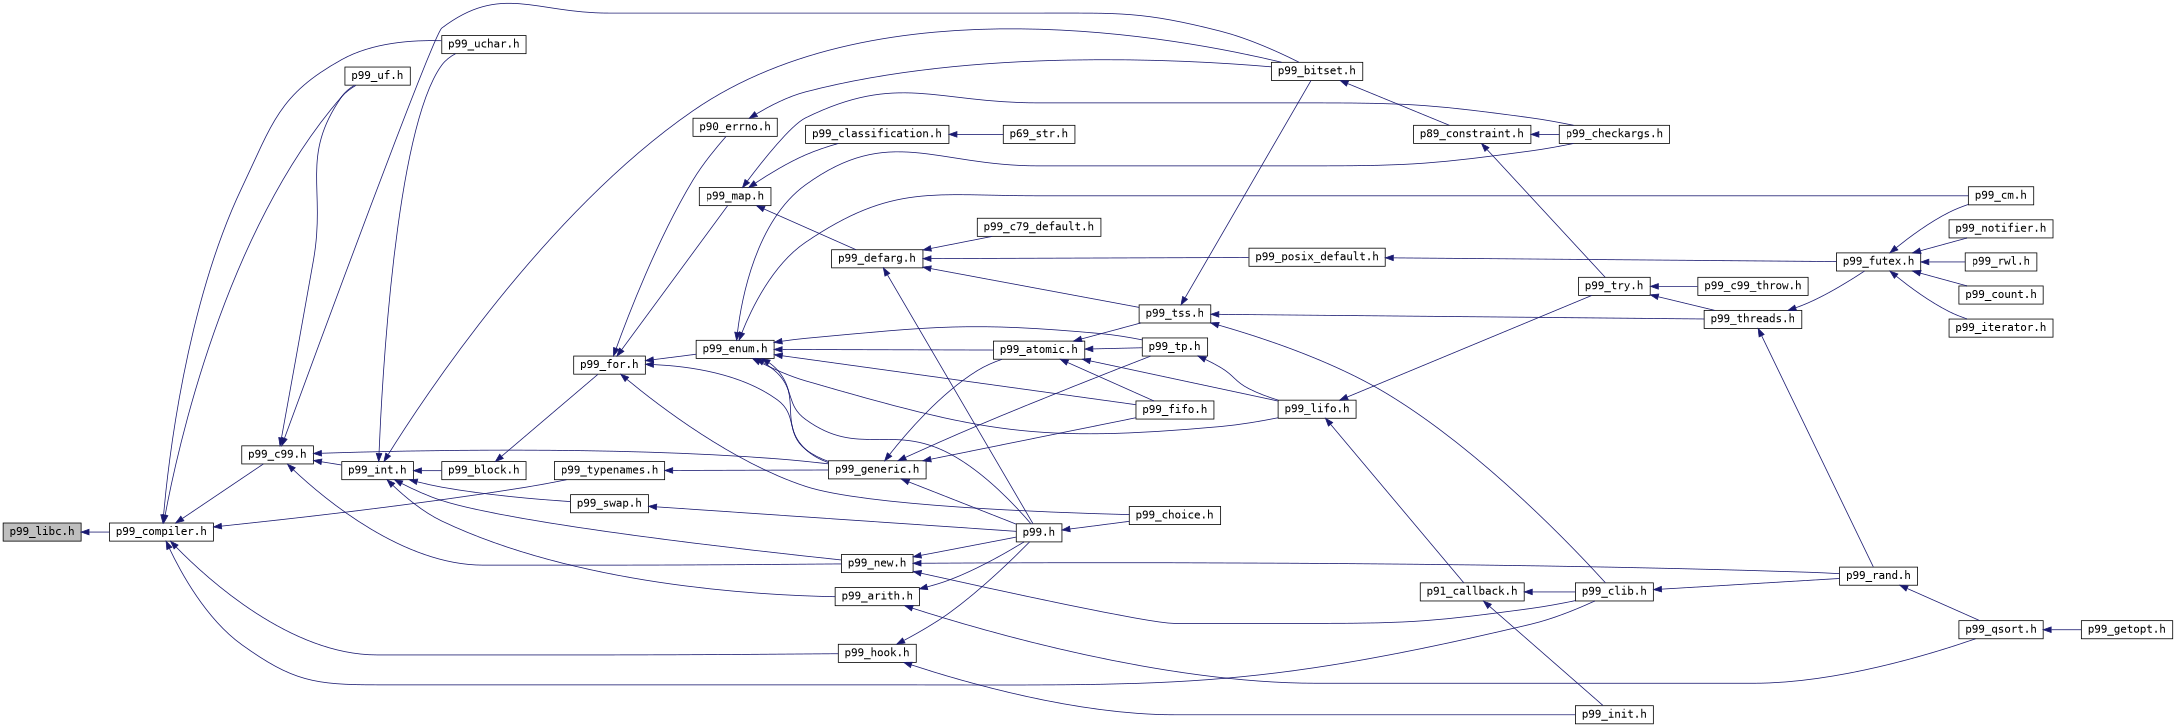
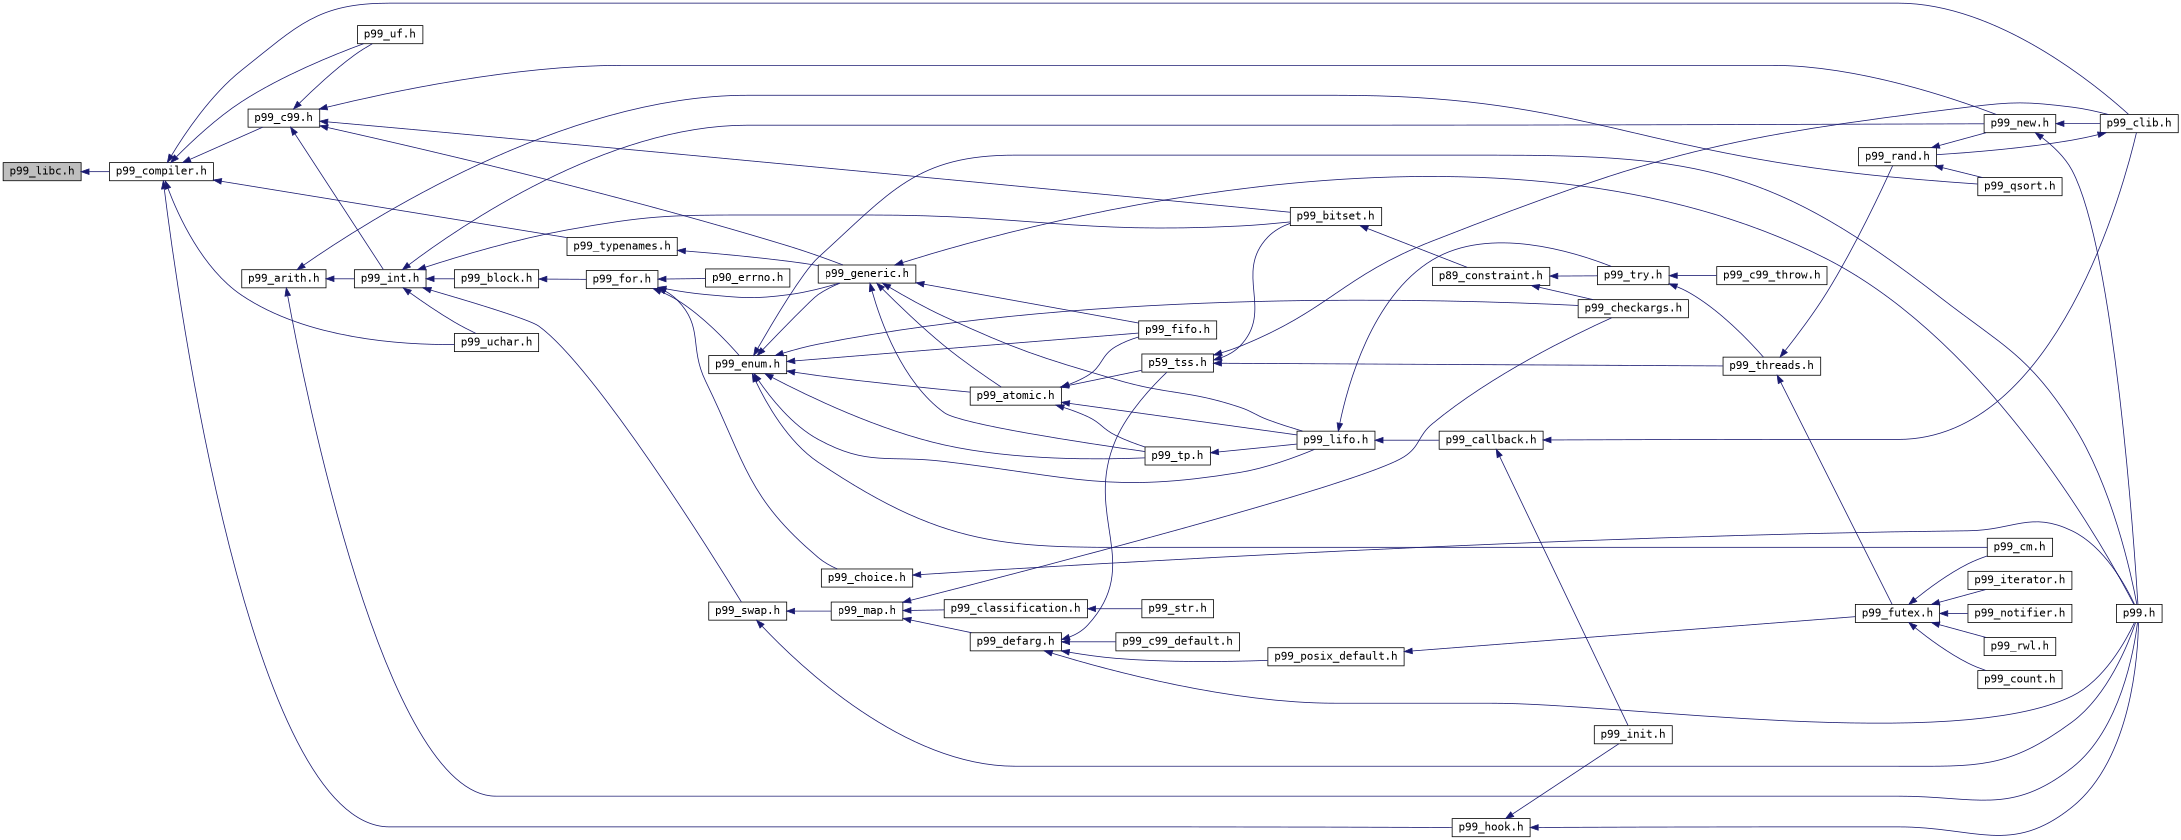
(1010, 62) -> none
(1039, 134) -> (1178, 609)
(1039, 227) -> (1178, 642)
(675, 278) -> (813, 611)
(1175, 314) -> (1178, 363)
none -> (1081, 369)
(1100, 525) -> (1546, 542)
(1380, 564) -> (1963, 139)
(605, 573) -> (344, 279)
(1472, 592) -> (1491, 440)
(2127, 630) -> none
